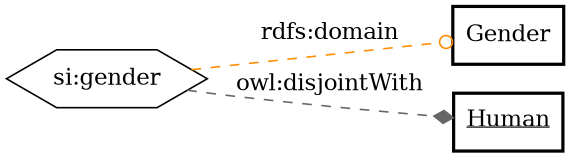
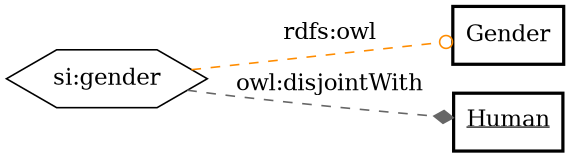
(330, 33) -> (330, 33)
